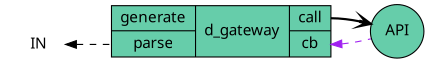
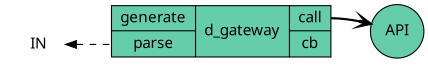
(357, 42) -> none
